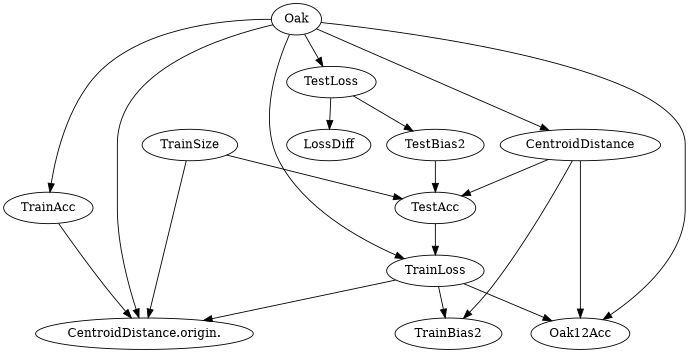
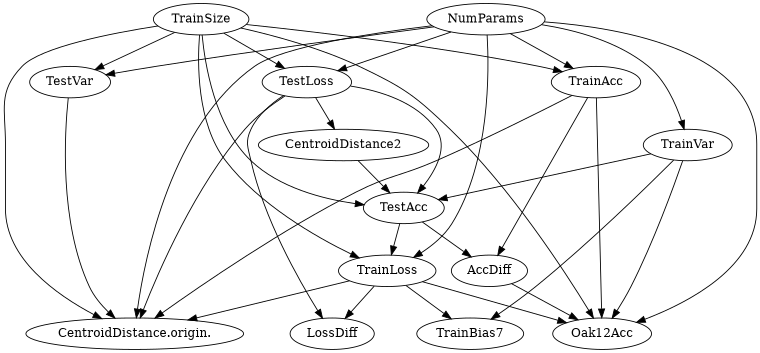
(296, 19) -> (486, 19)
none -> (400, 43)
none -> (248, 47)
none -> (70, 82)
none -> (424, 116)
none -> (447, 127)
(435, 145) -> (344, 145)
(580, 145) -> (688, 145)
none -> (234, 171)
none -> (200, 193)
none -> (599, 203)
none -> (489, 271)
none -> (363, 299)
(448, 334) -> (470, 334)
